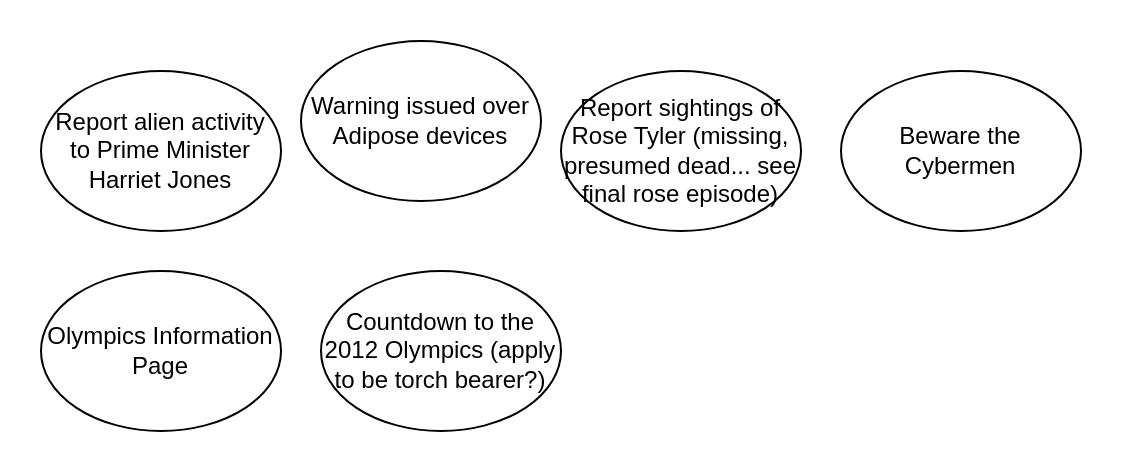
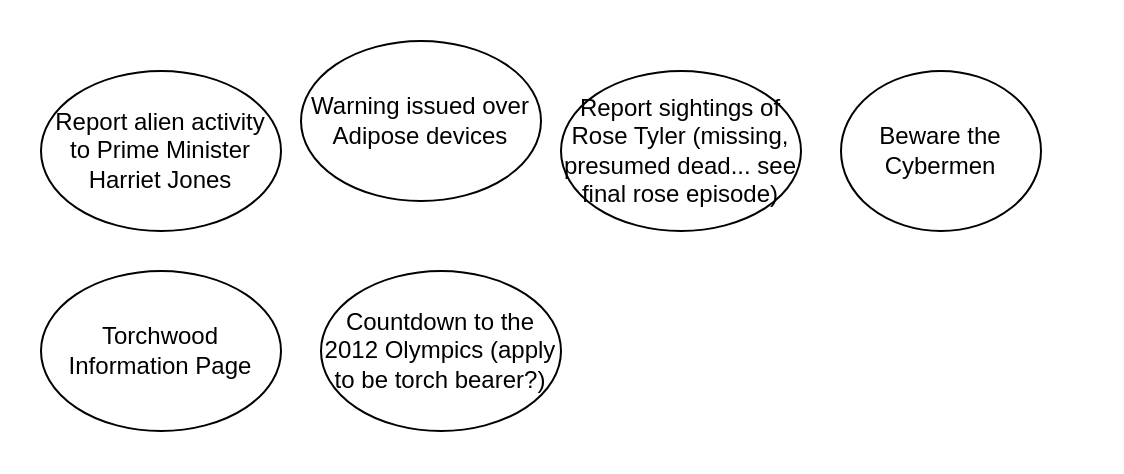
(961, 151) -> (941, 151)
(161, 351) -> (161, 351)
